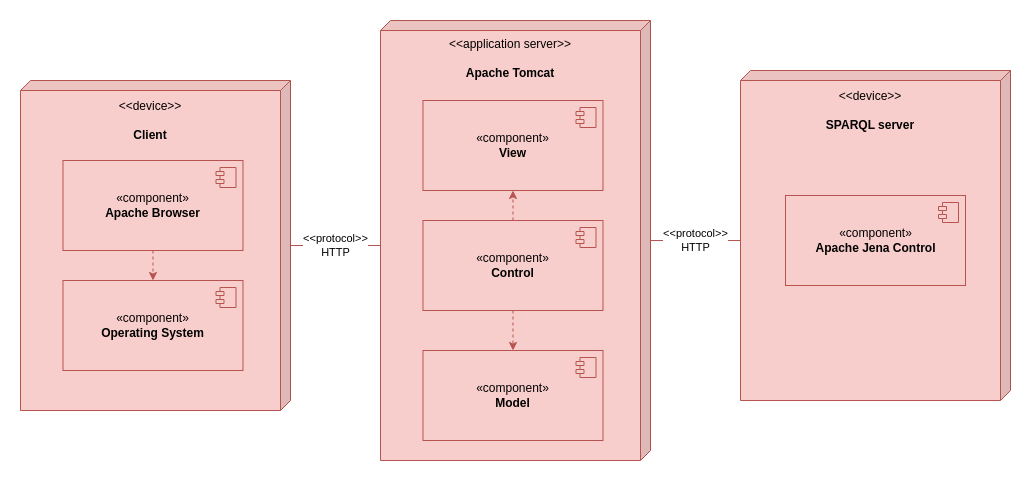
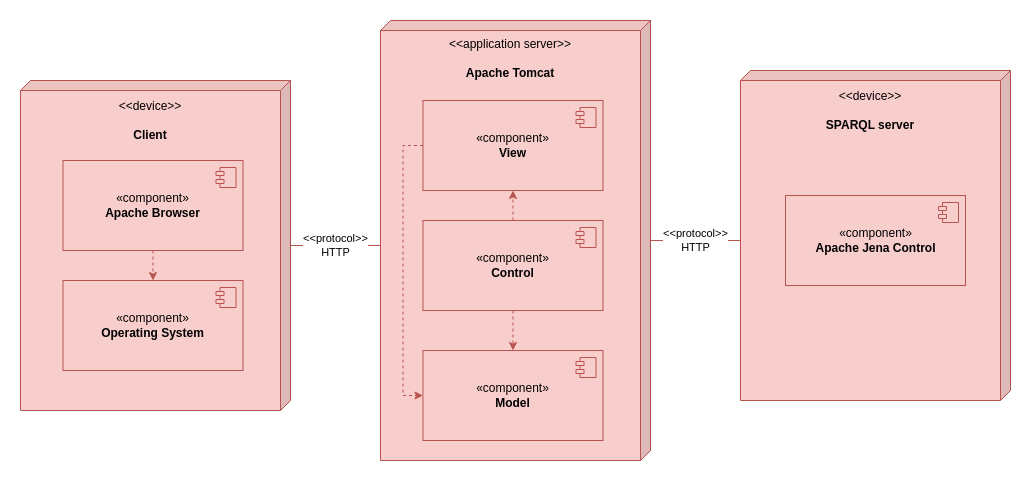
none -> (412, 146)
